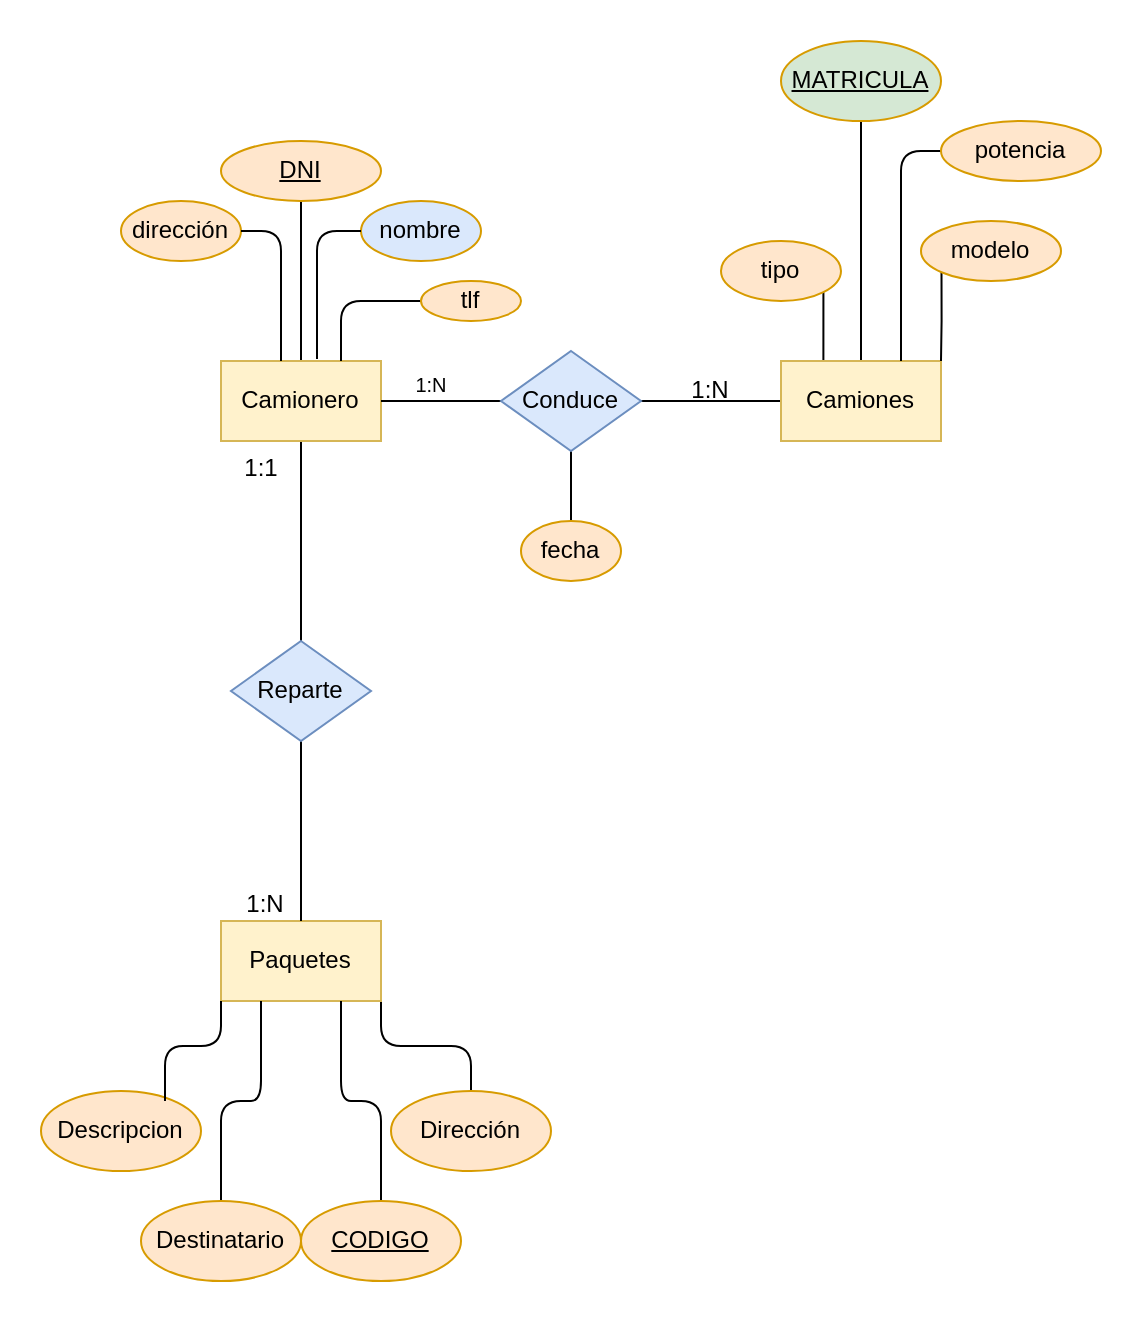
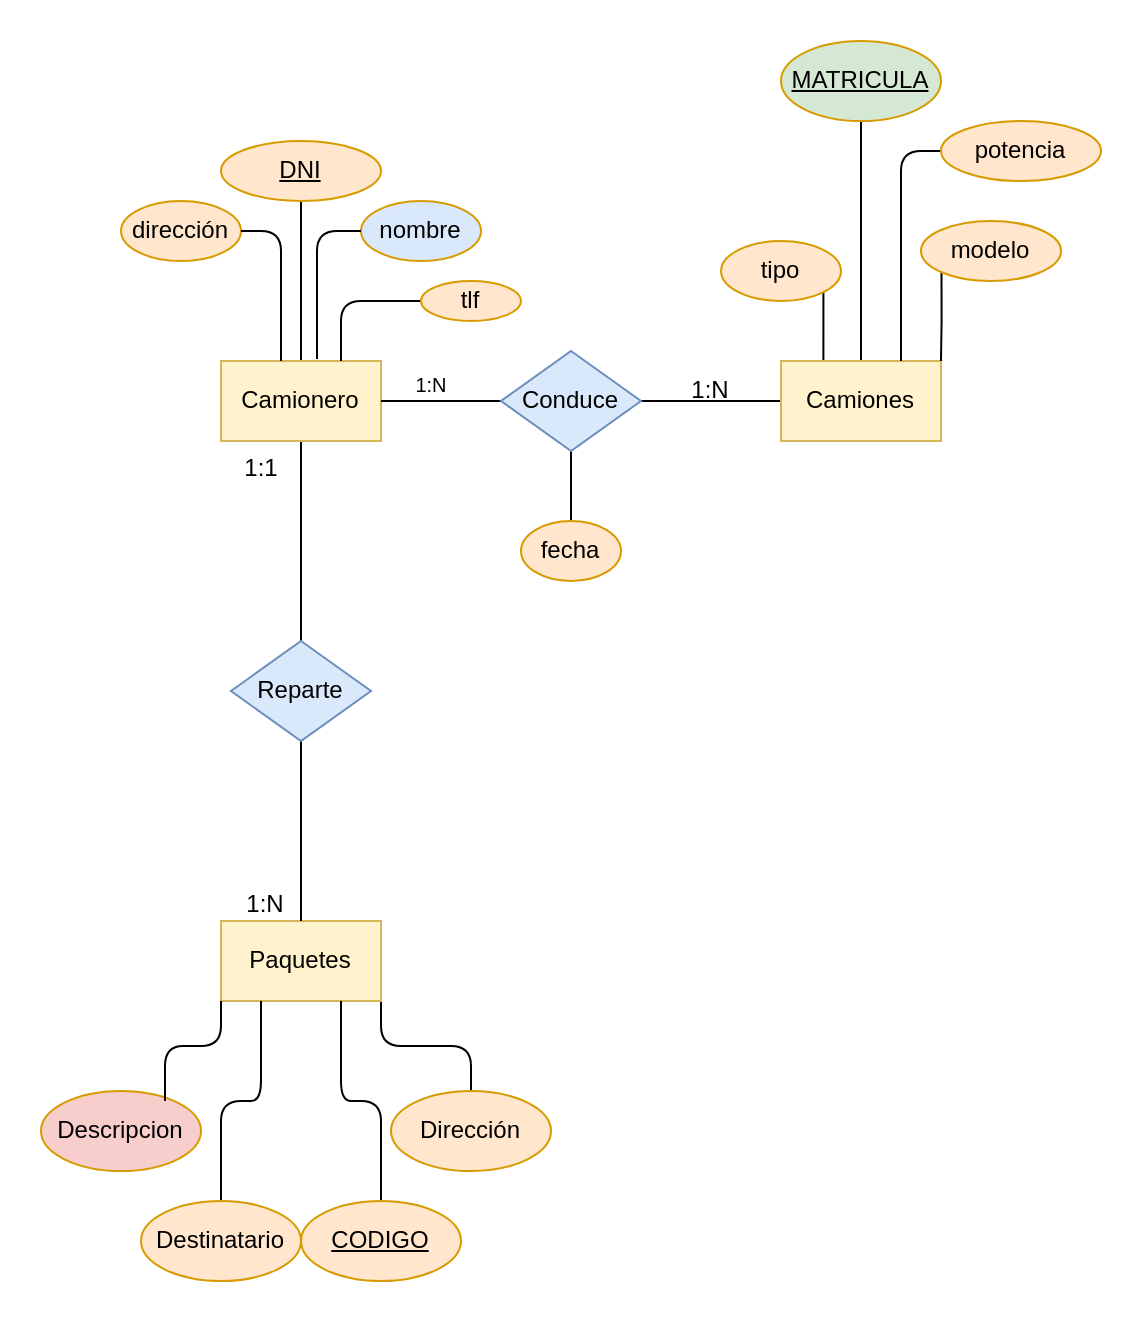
(121, 1131) -> (121, 1131)
